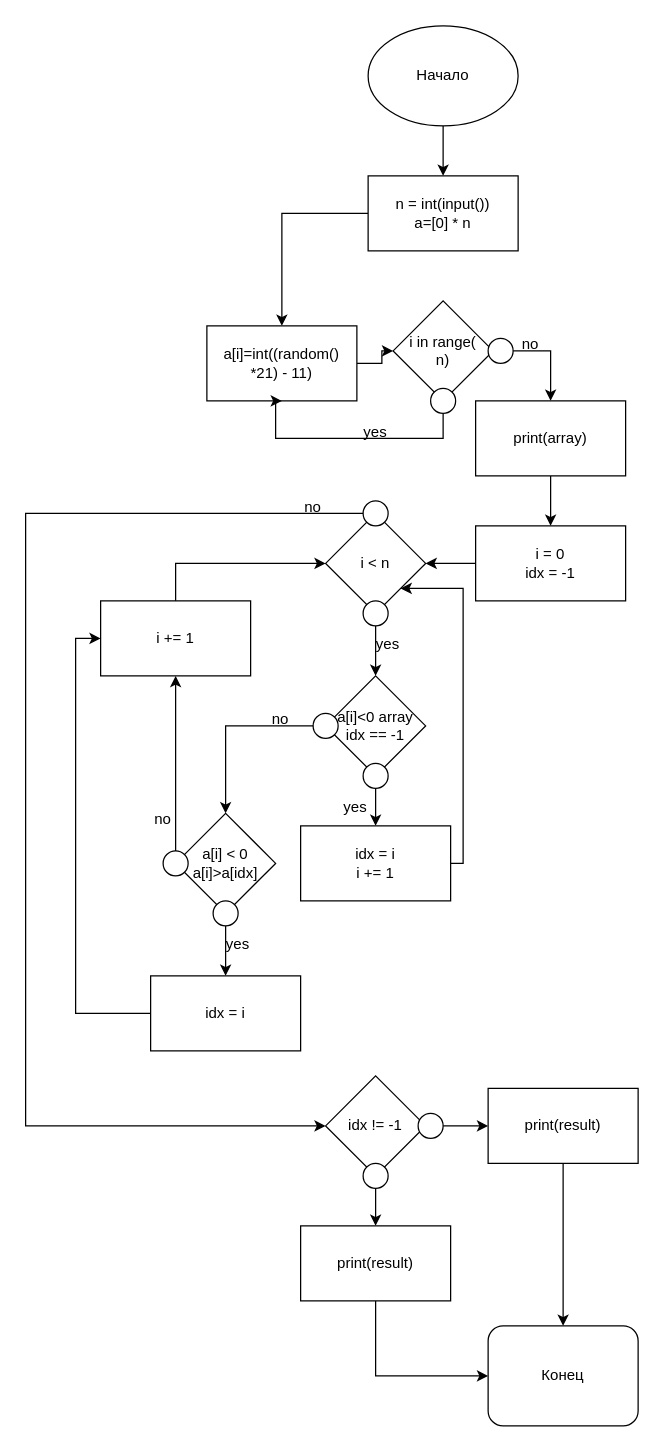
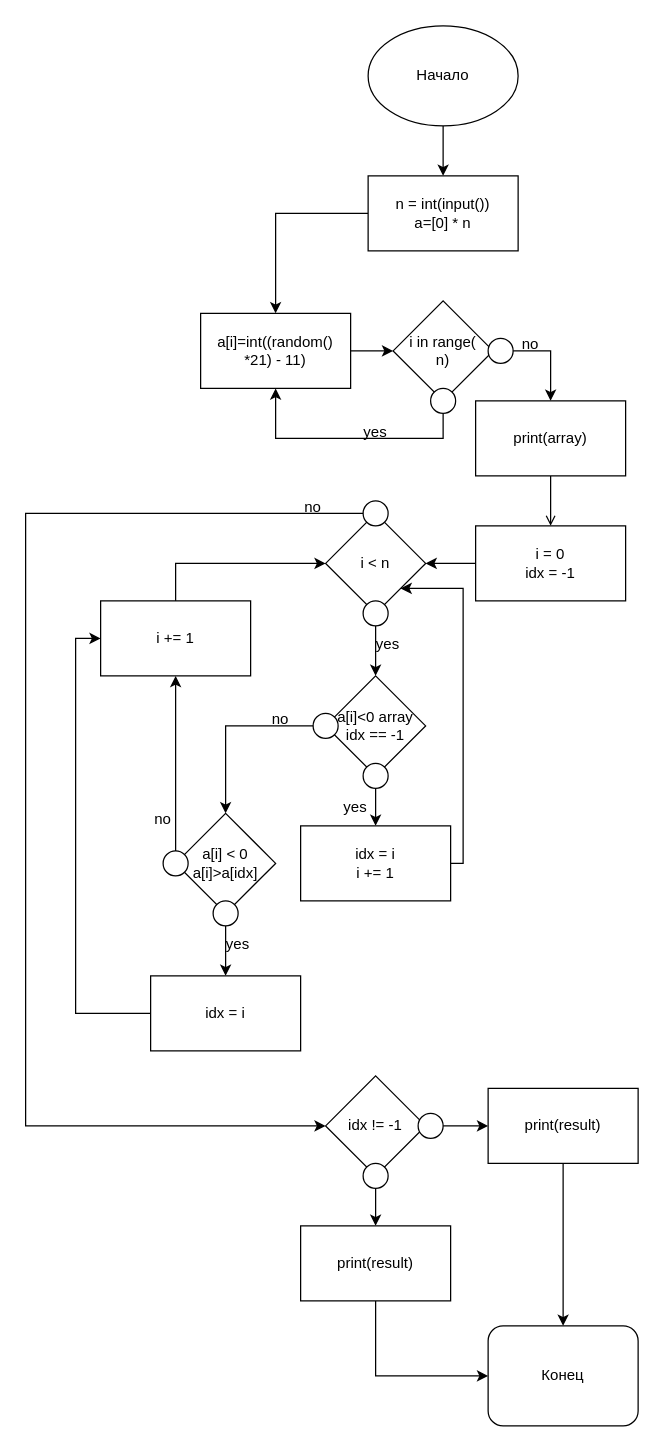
(282, 363) -> (276, 351)
(551, 516) -> (551, 518)
